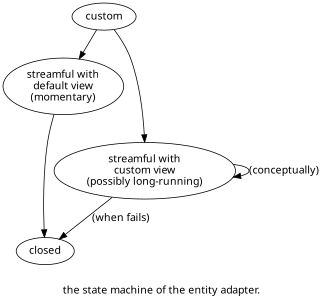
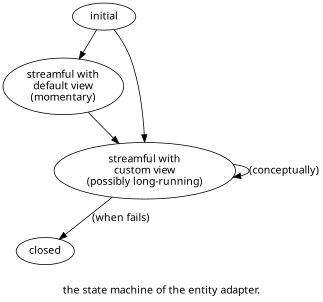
(104, 17) -> (104, 17)
(45, 172) -> (101, 125)
